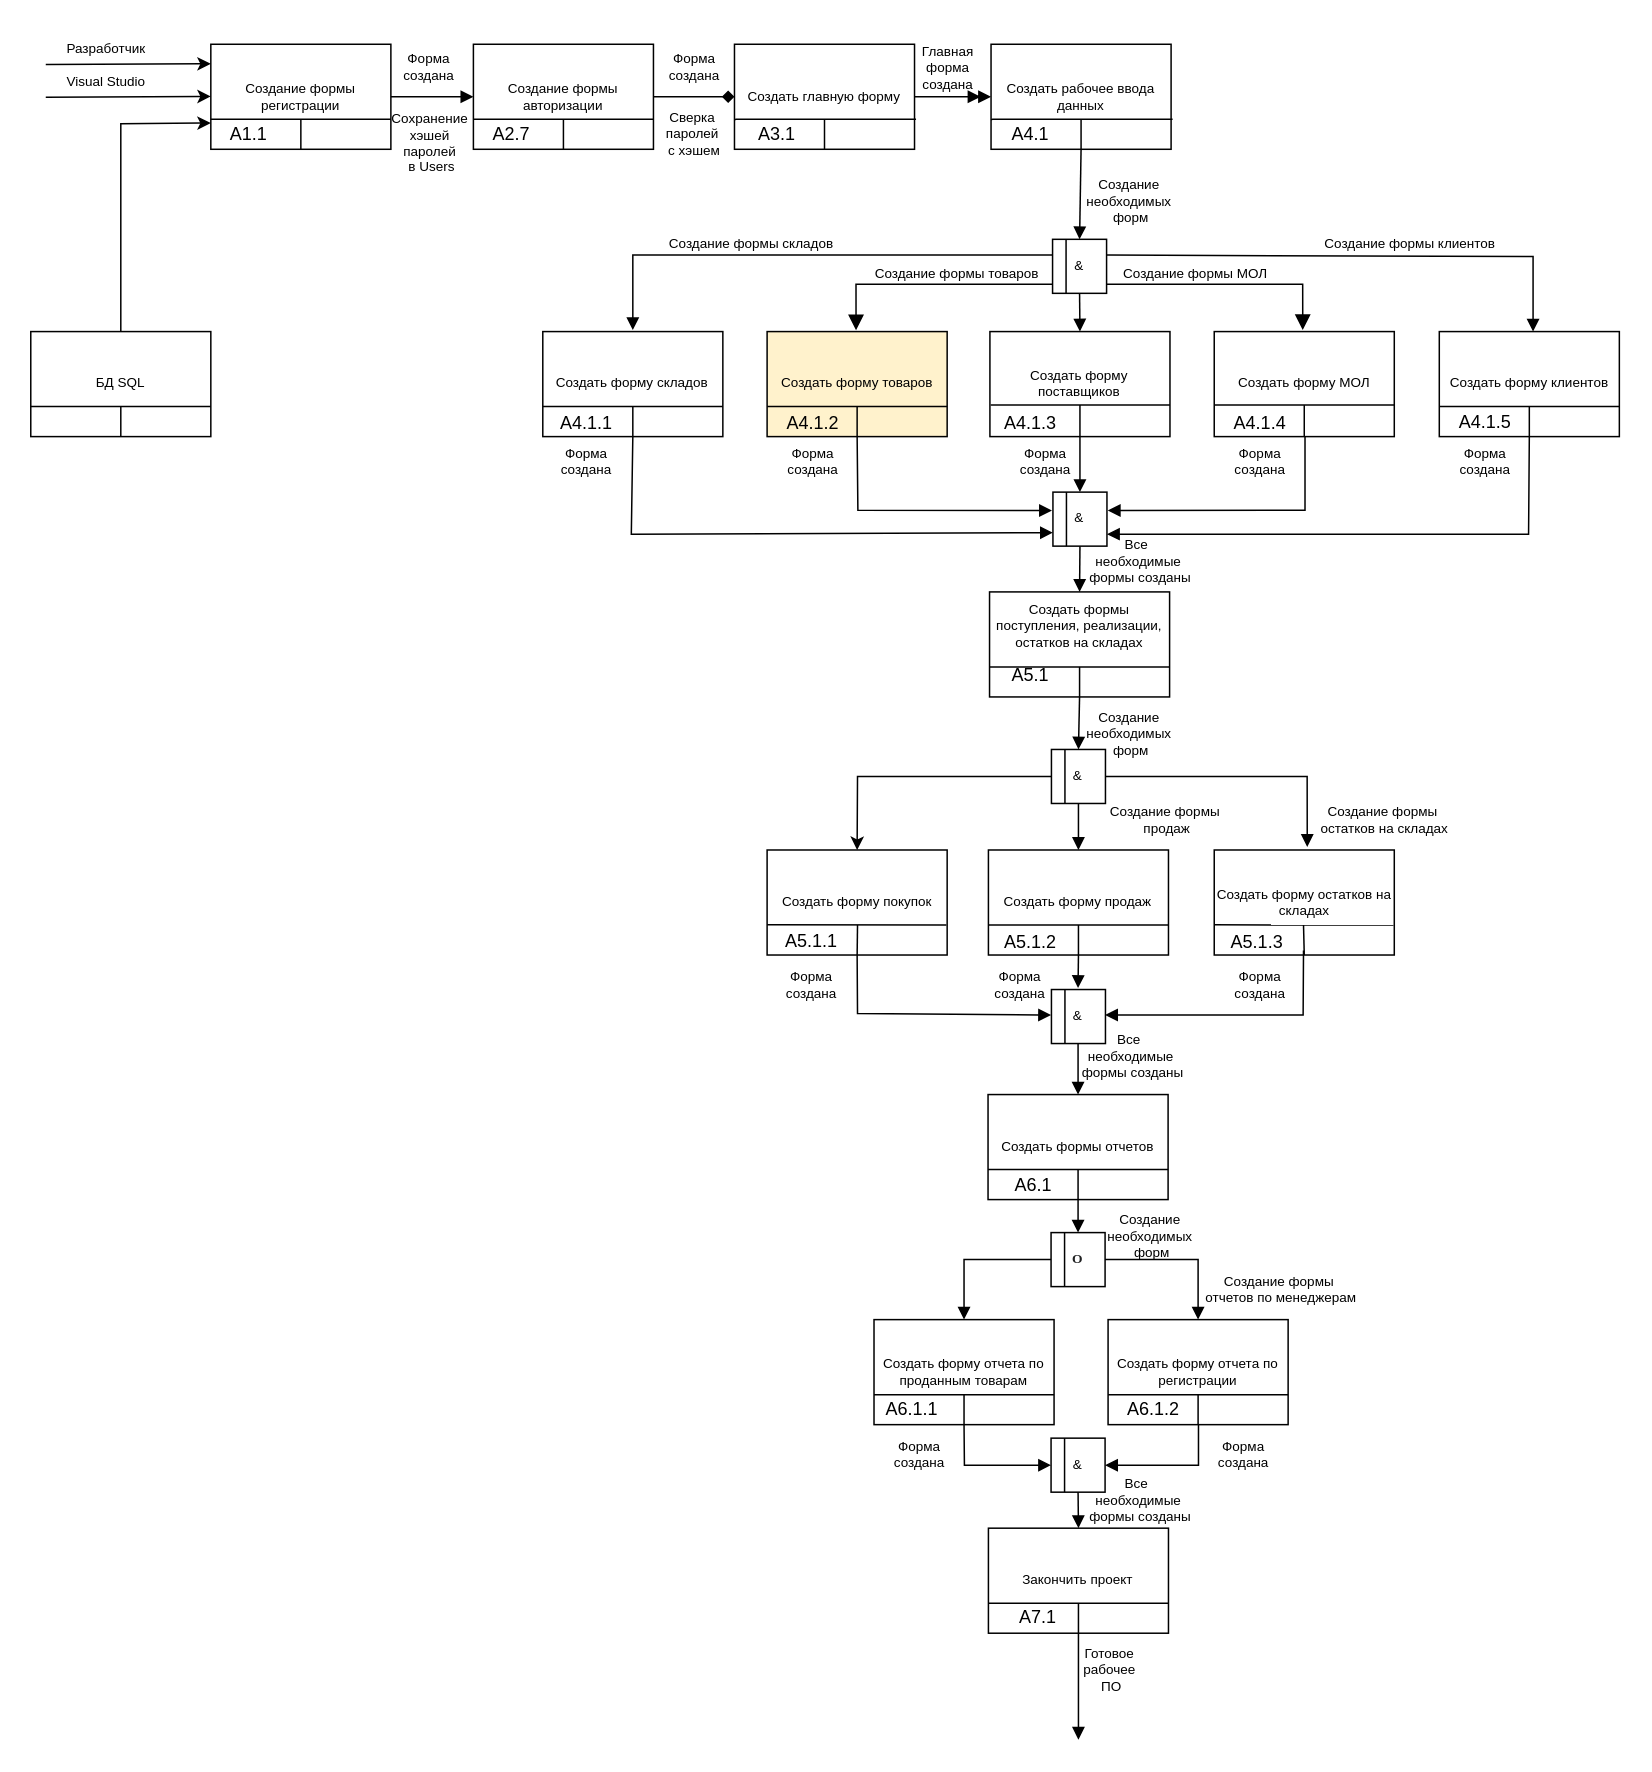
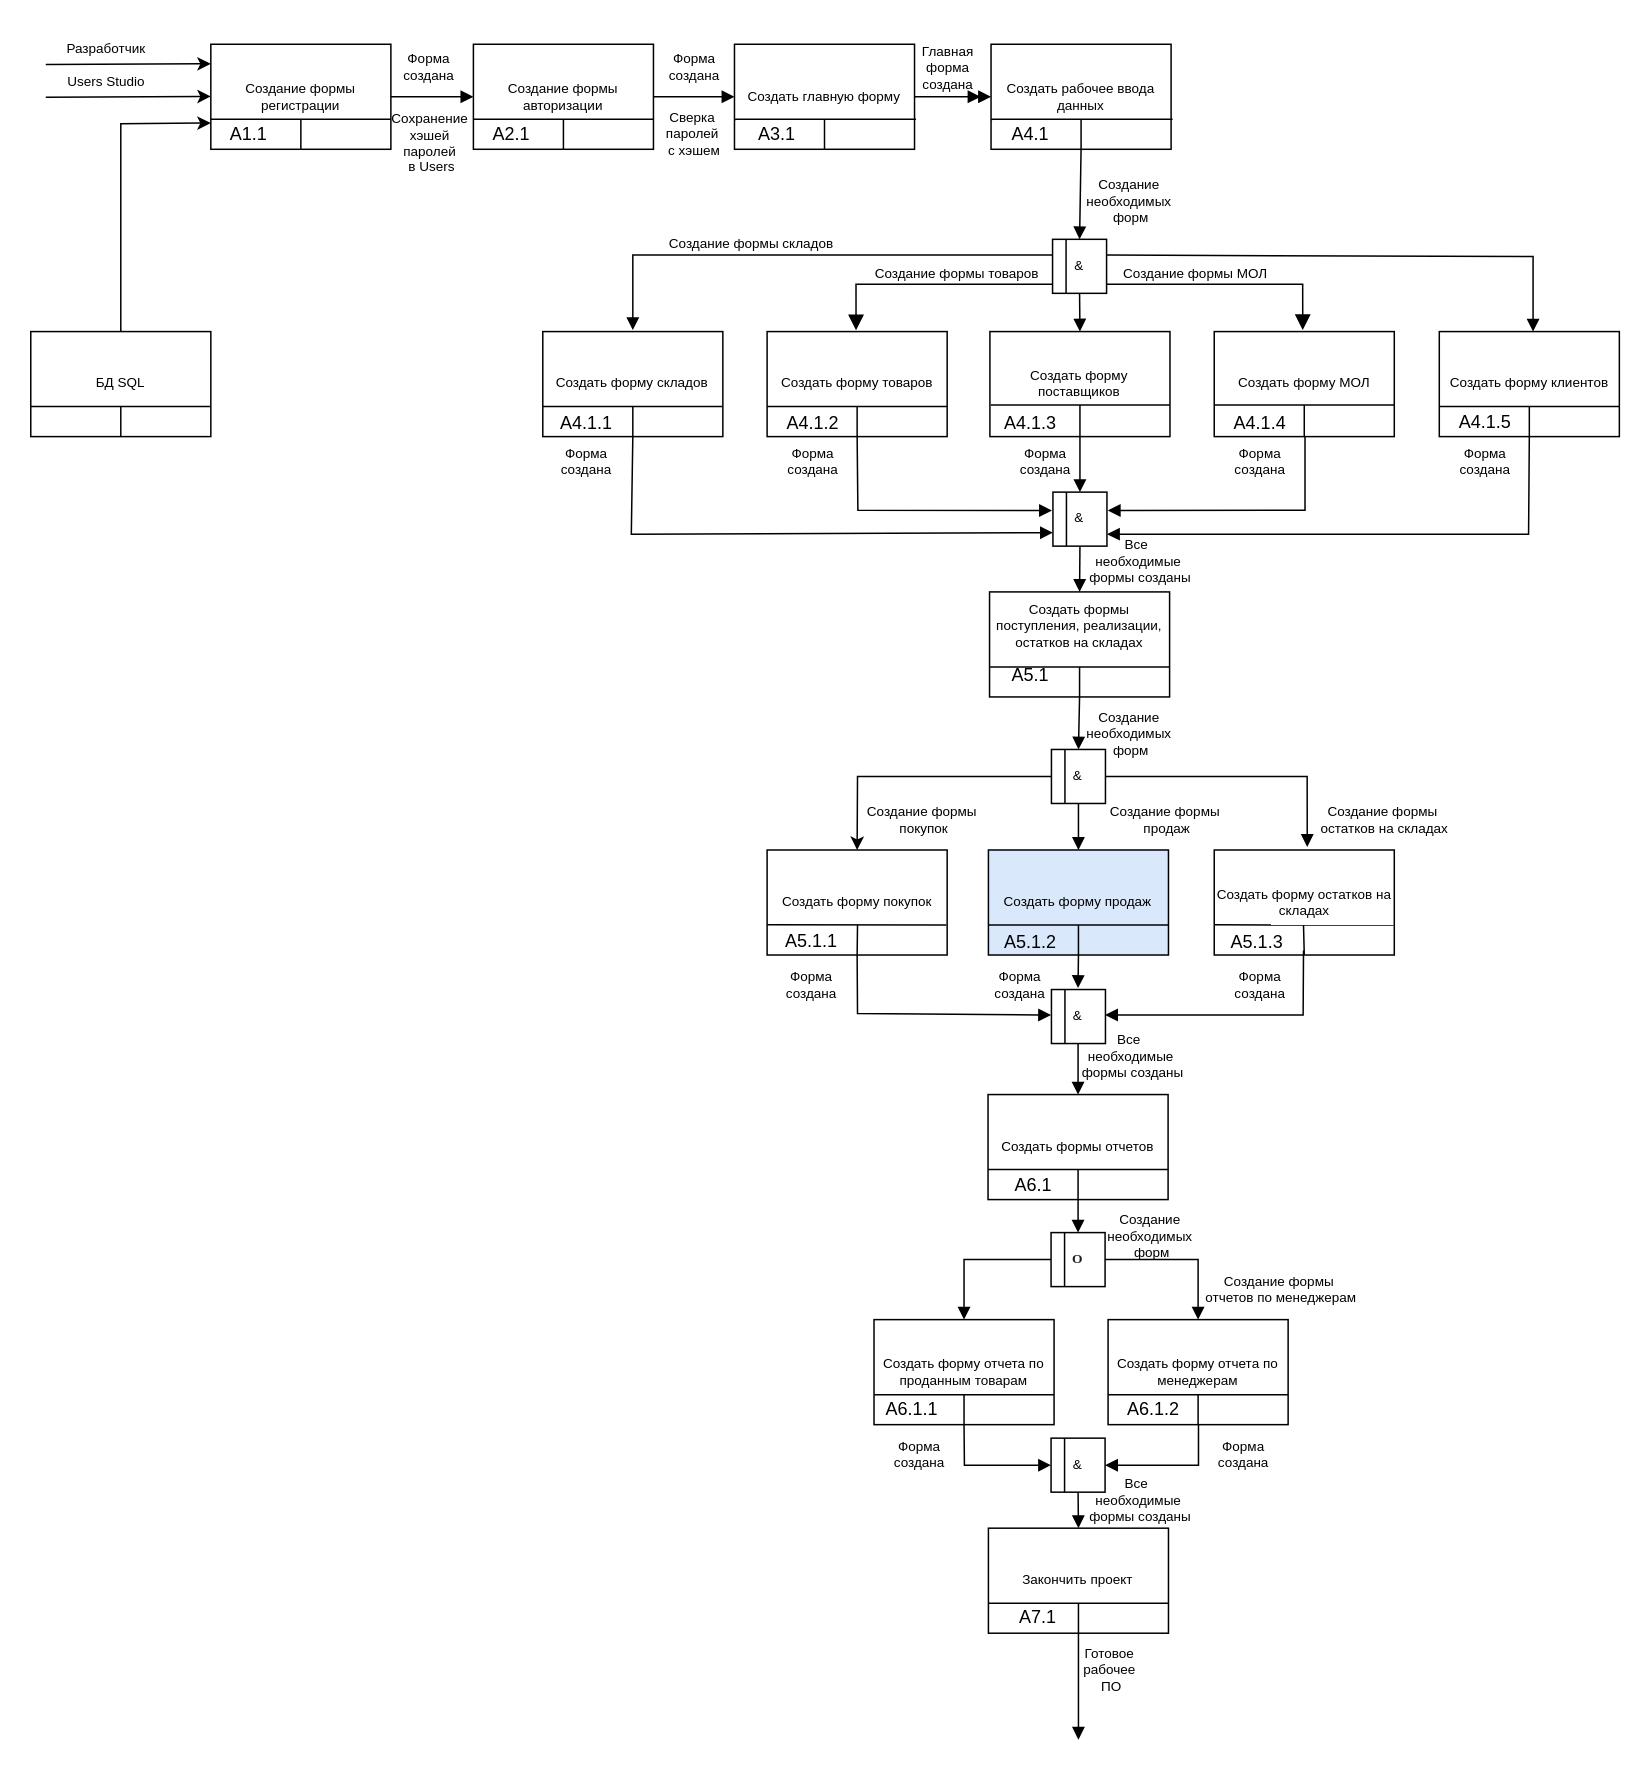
(107, 82) -> (107, 82)
(721, 97) -> (721, 97)
(512, 134) -> (512, 134)
(1409, 244) -> none
(857, 384) -> (857, 384)
none -> (923, 820)
(1078, 902) -> (1078, 902)
(1198, 1372) -> (1198, 1372)
